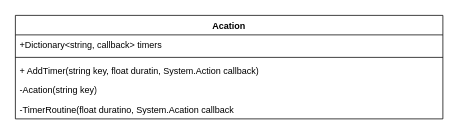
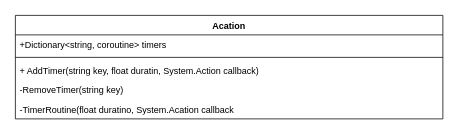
(100, 46) -> (104, 46)
(67, 91) -> (77, 91)
